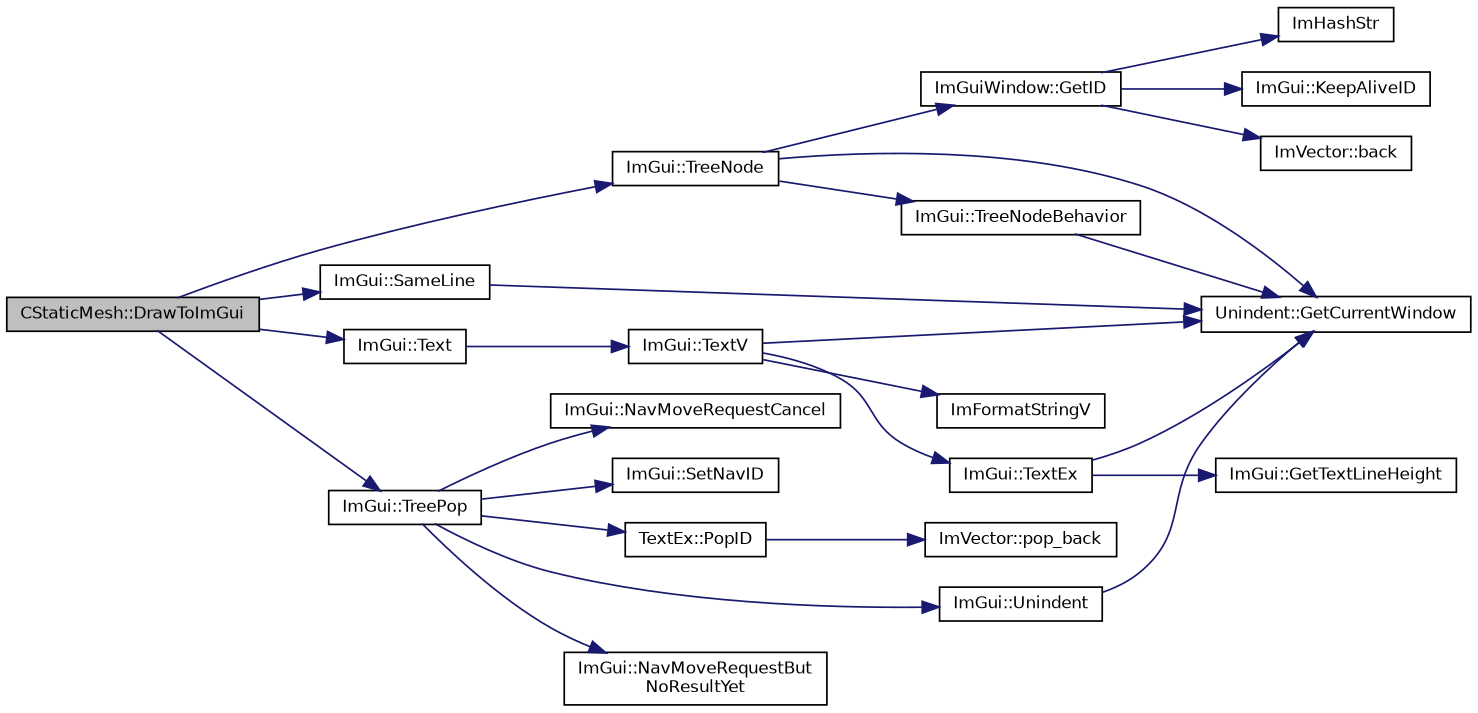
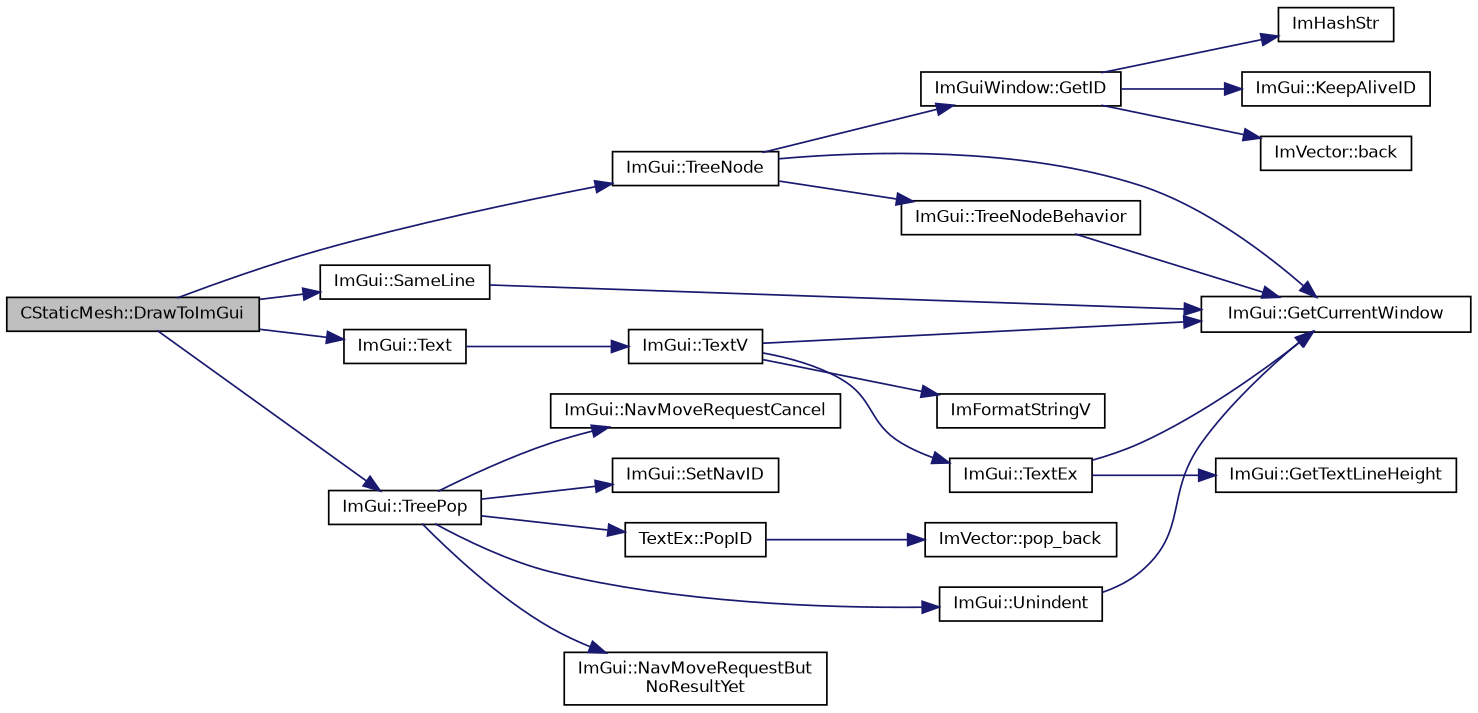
(1336, 314) -> (1336, 314)
